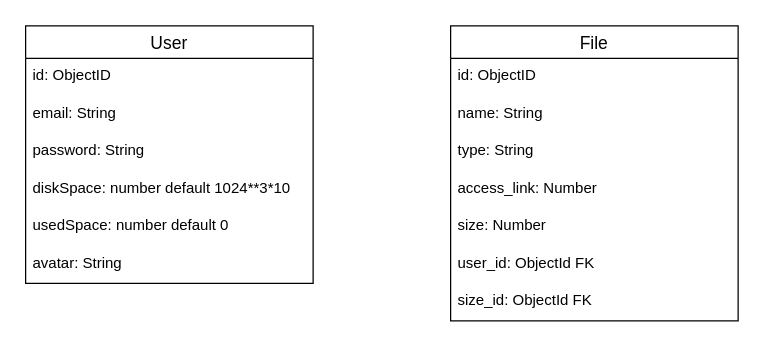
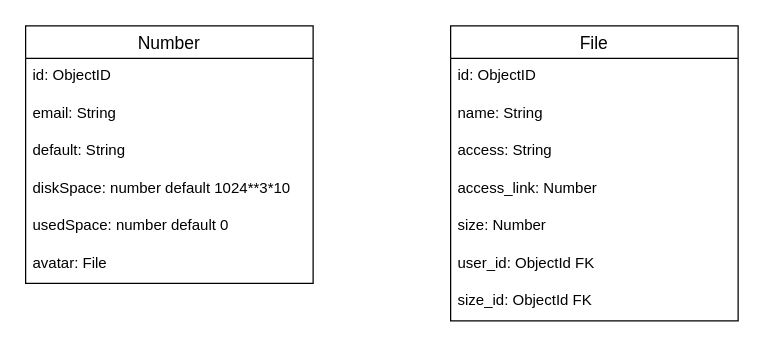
(169, 43) -> (169, 43)
(94, 150) -> (88, 150)
(502, 150) -> (510, 150)
(85, 263) -> (75, 263)
